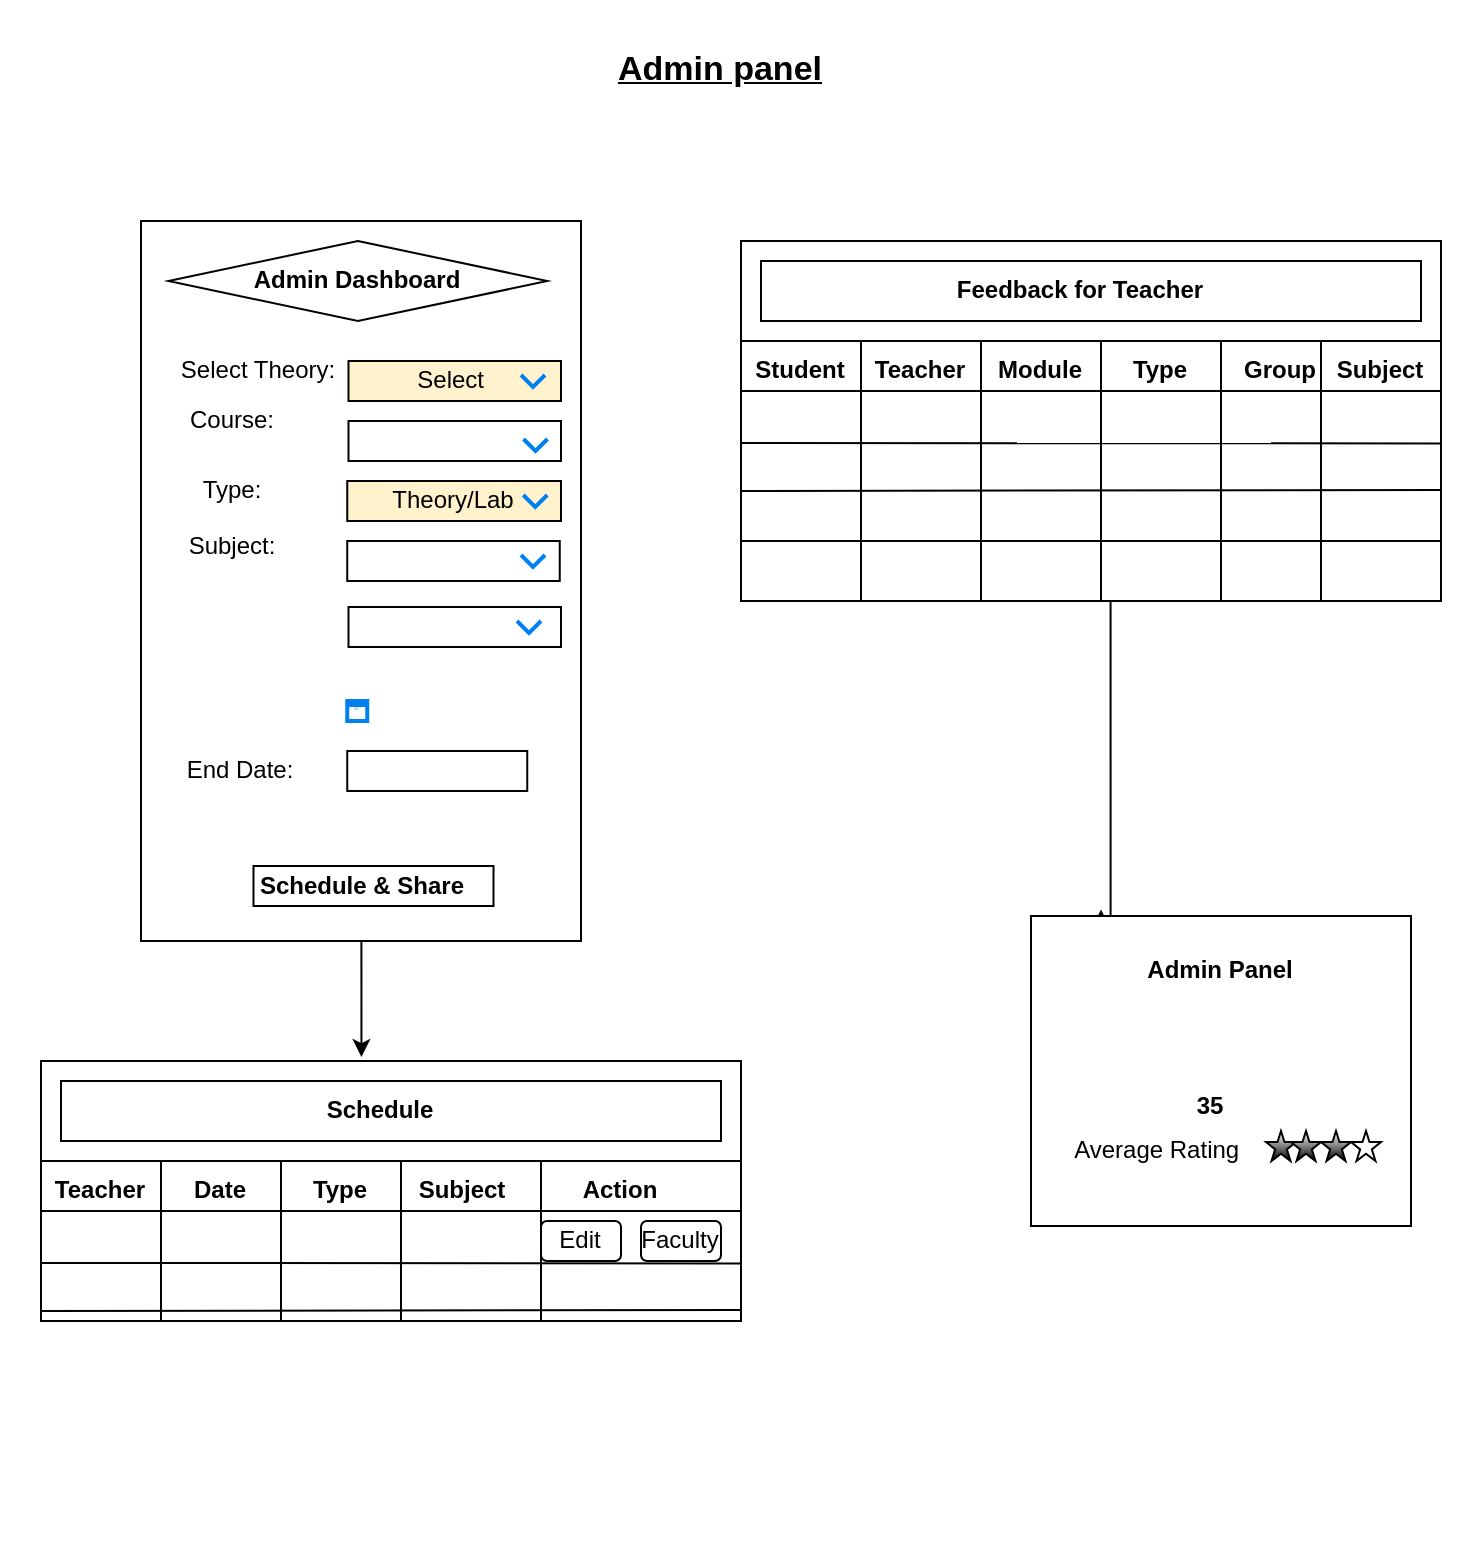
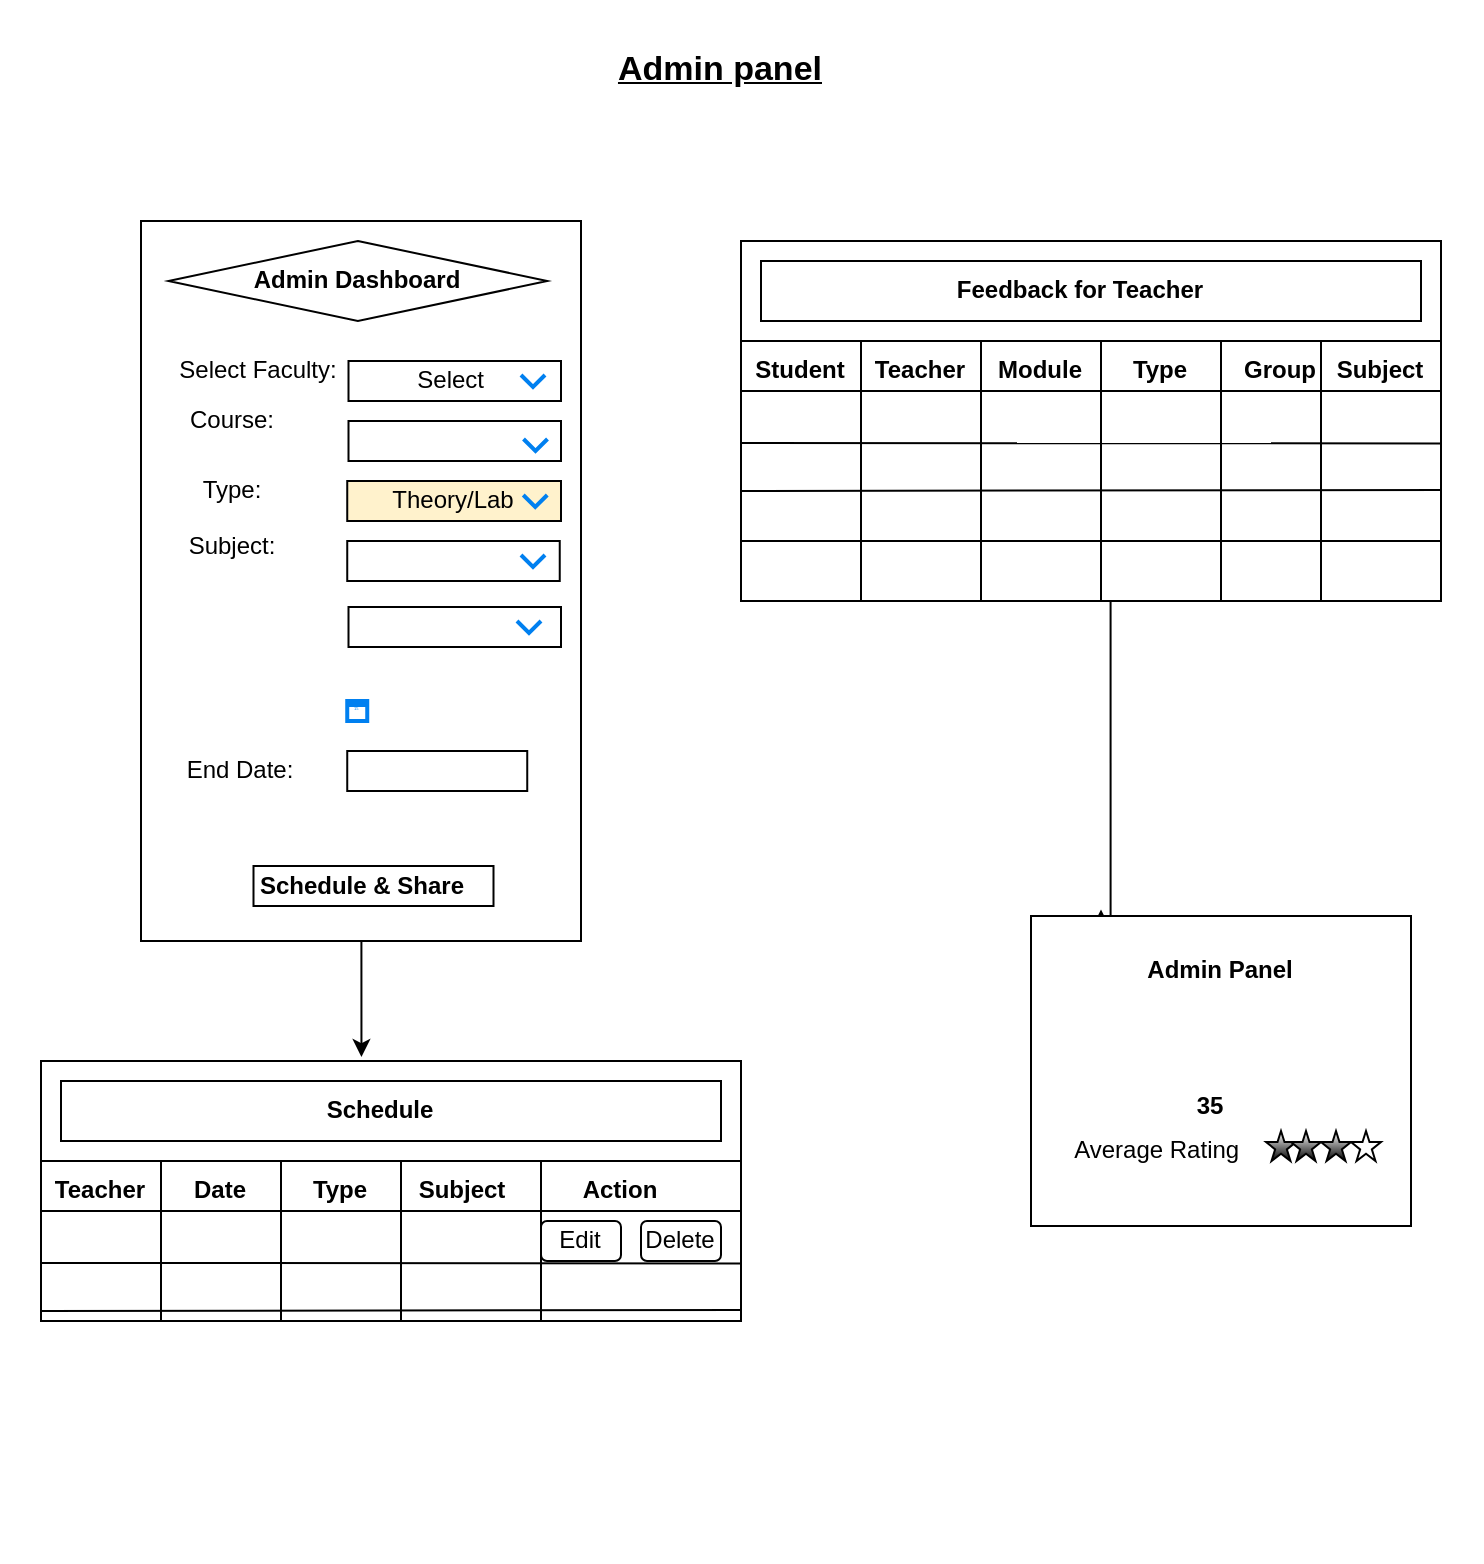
(259, 371) -> (259, 371)
(455, 381) -> (455, 381)
(681, 1241) -> (681, 1241)
